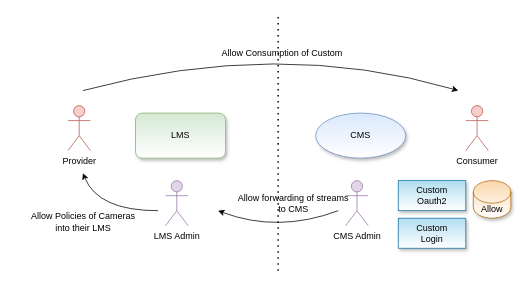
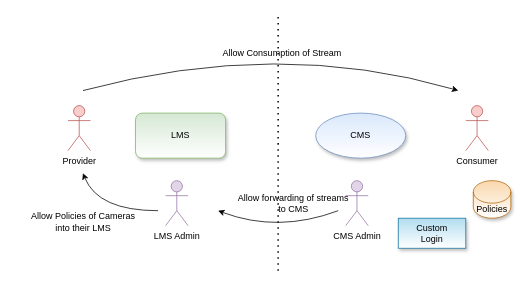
(282, 53) -> (282, 53)
(432, 195) -> none
(492, 209) -> (492, 209)
